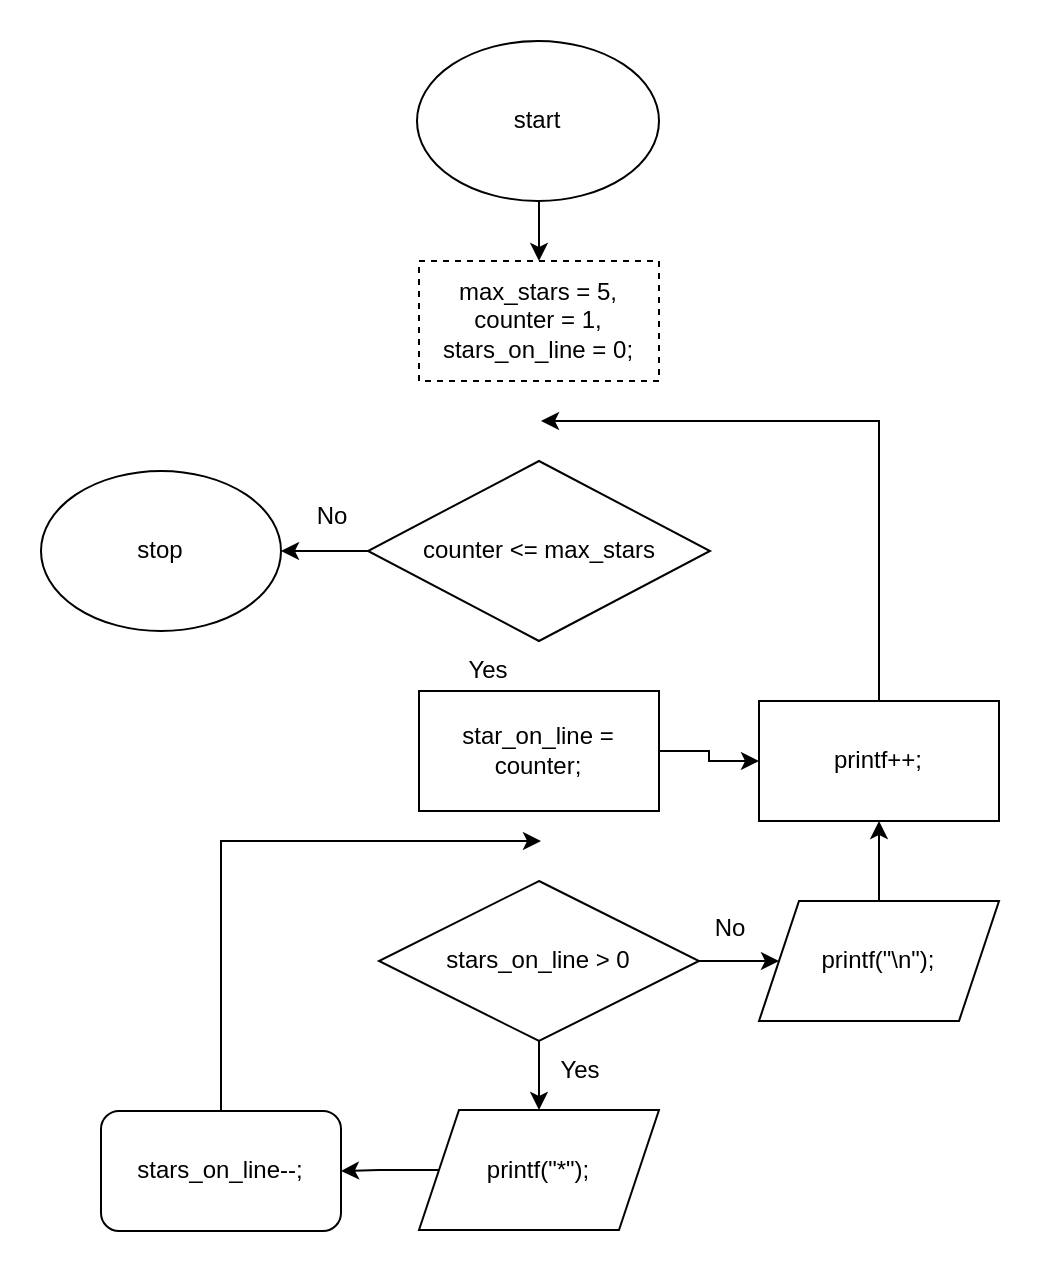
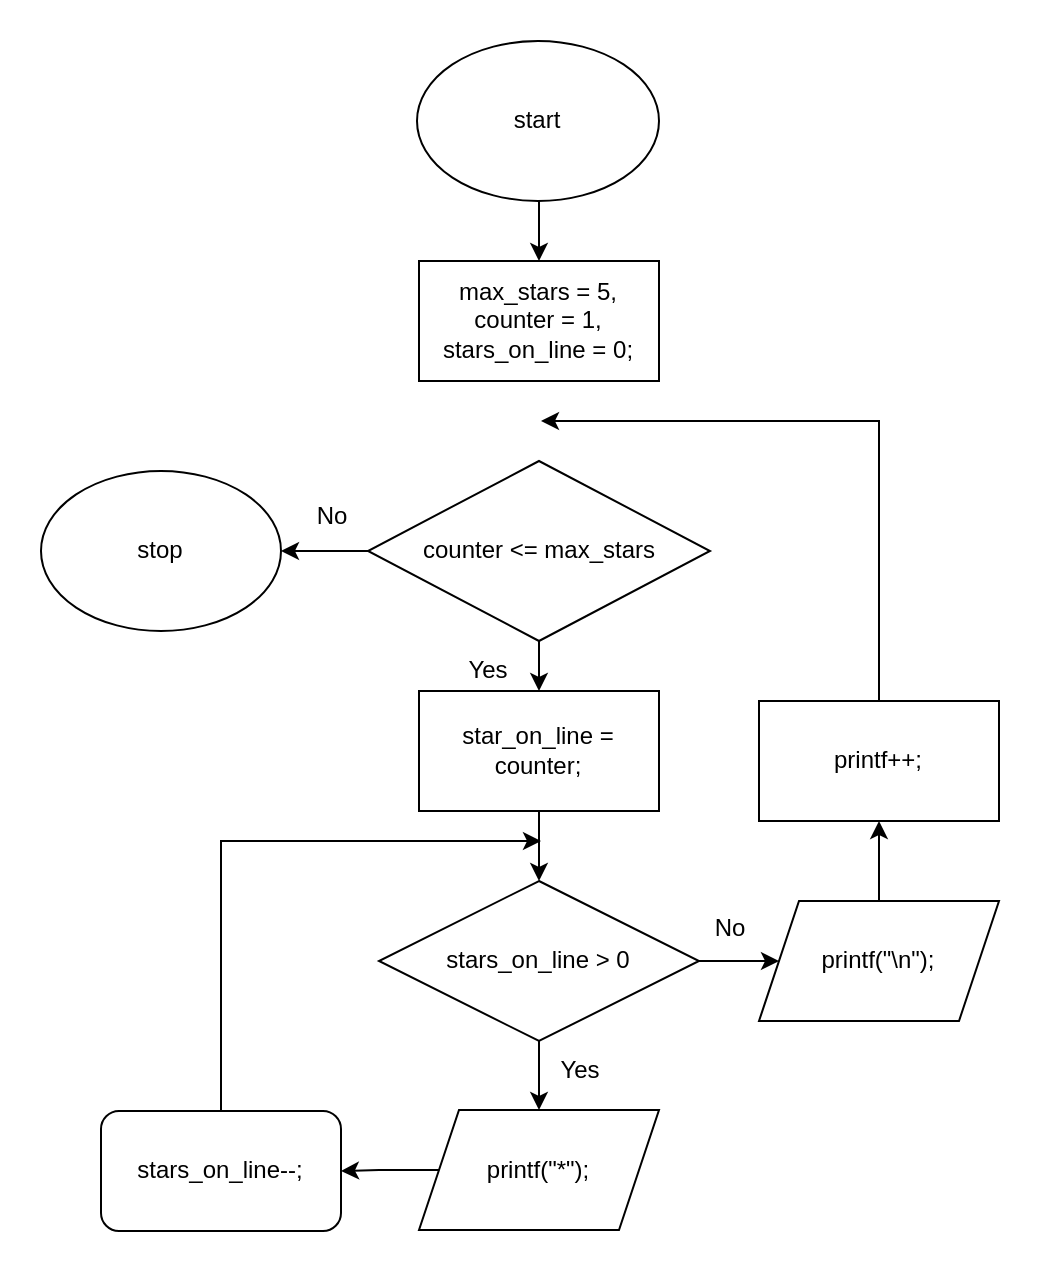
(539, 321) -> (539, 321)
none -> (539, 673)
(707, 751) -> (539, 849)
